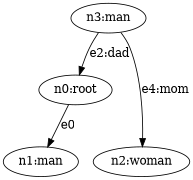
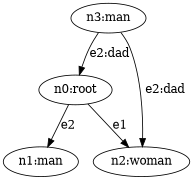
(165, 90) -> (165, 90)
none -> (105, 122)
(68, 126) -> (68, 126)
